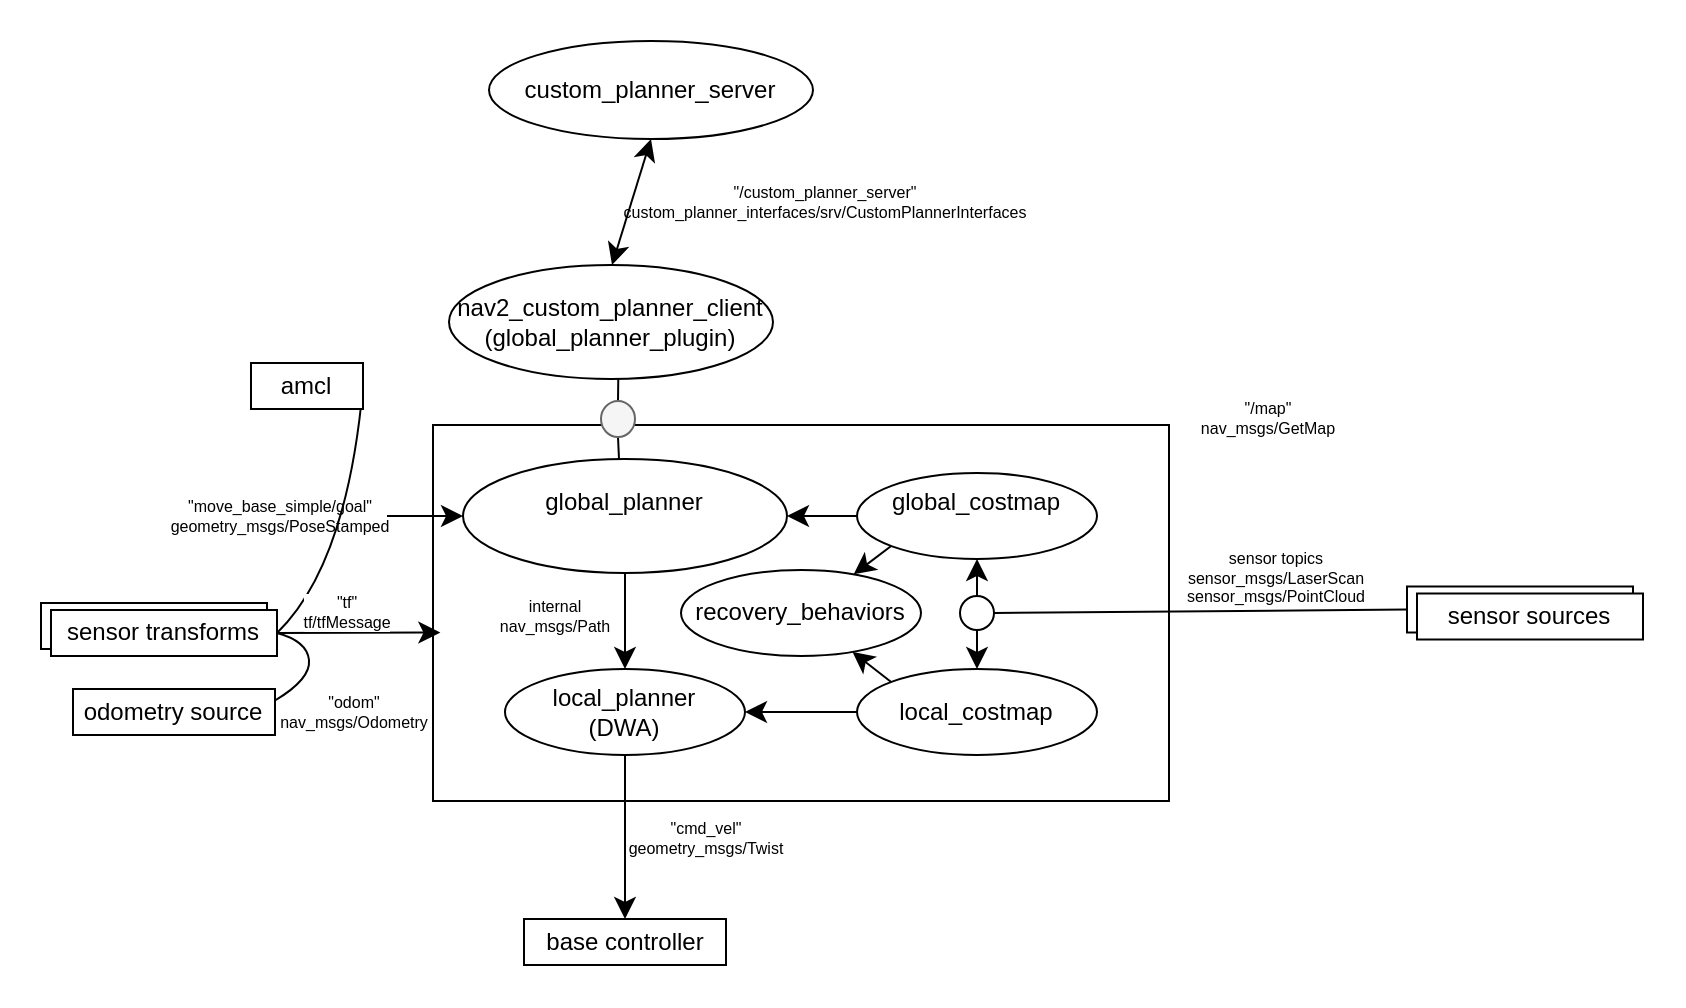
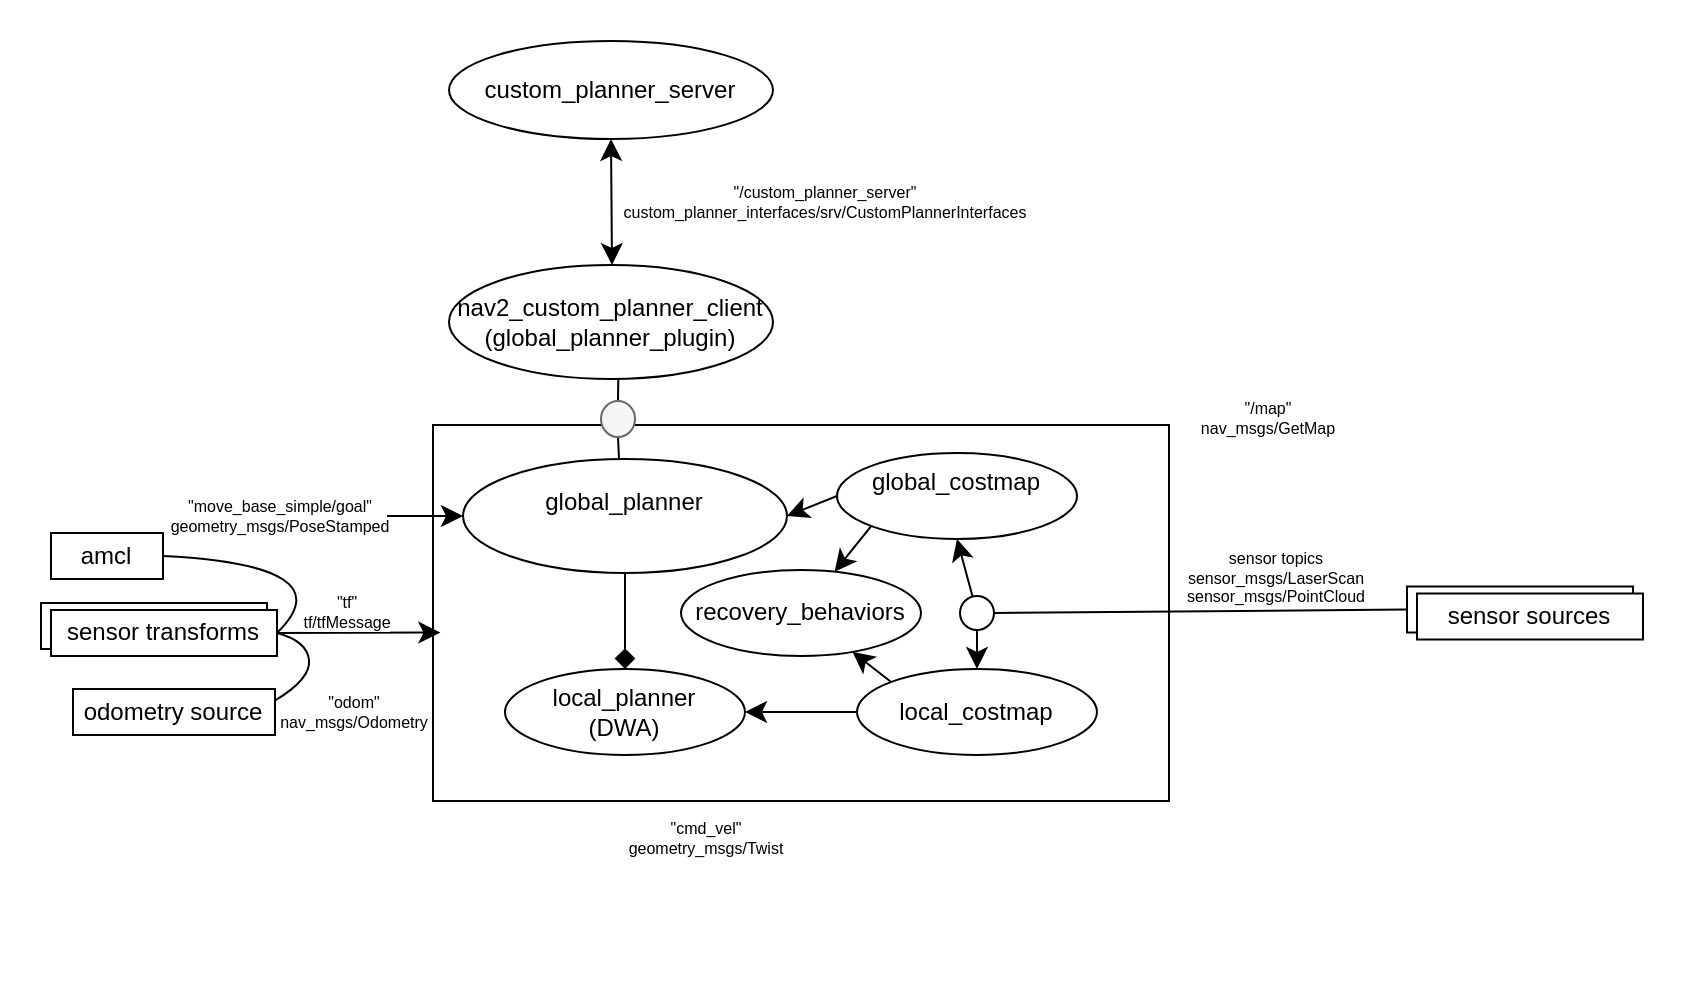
(651, 90) -> (611, 90)
(307, 386) -> (107, 556)
(977, 516) -> (957, 496)
(556, 617) -> none
(625, 650) -> (625, 649)
(625, 830) -> none
(625, 942) -> none
